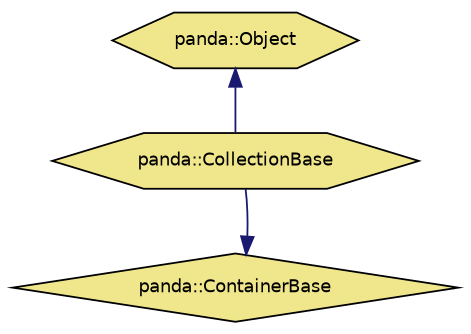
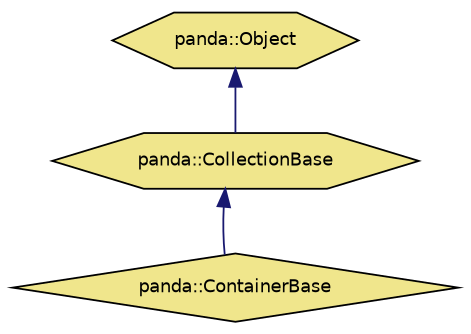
(247, 213) -> (223, 231)
